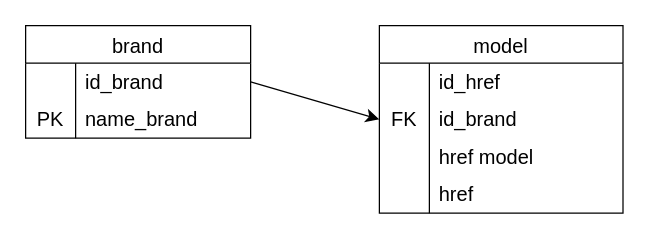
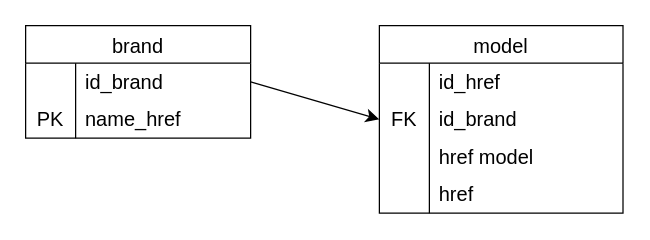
(142, 119) -> (136, 119)
